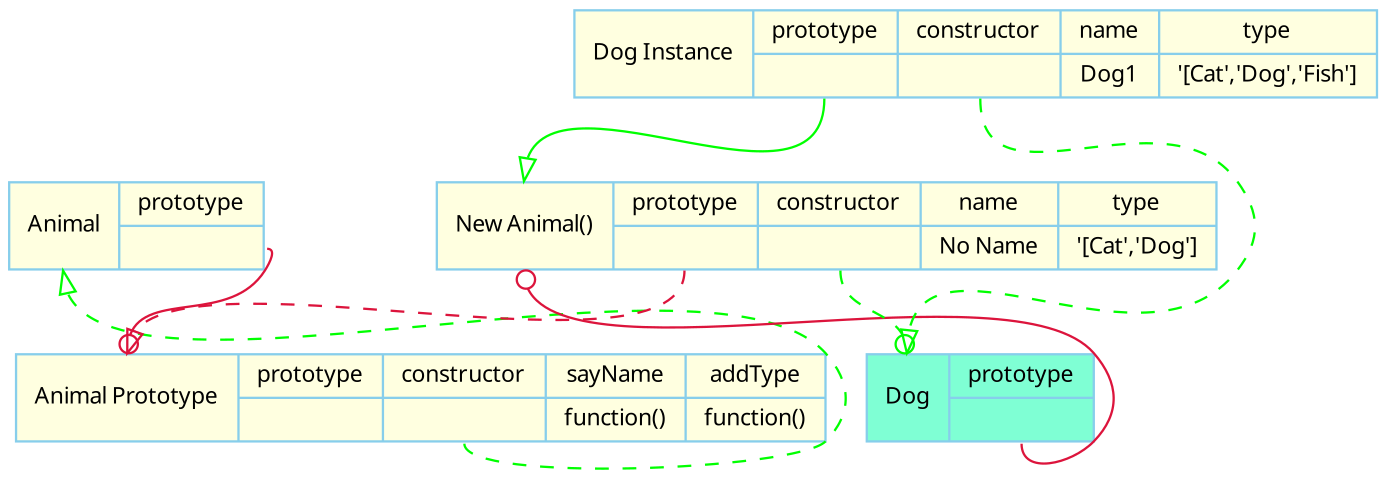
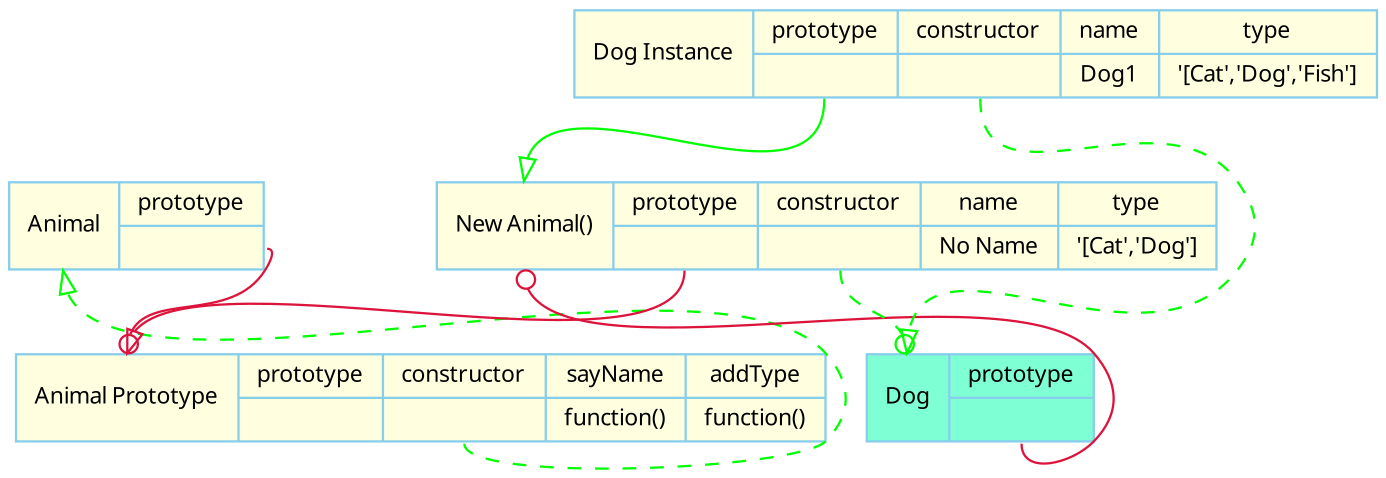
(417, 313) -> (417, 313)
